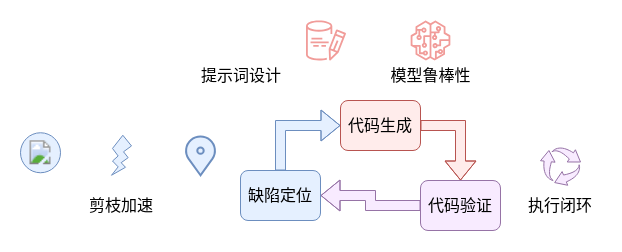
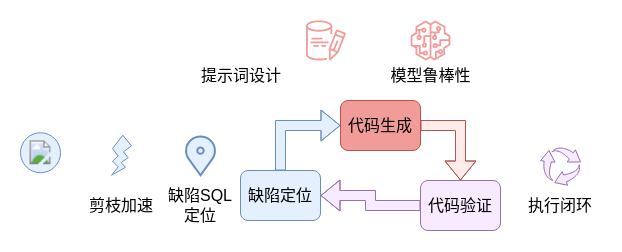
(381, 126) -> (381, 126)
none -> (201, 205)
